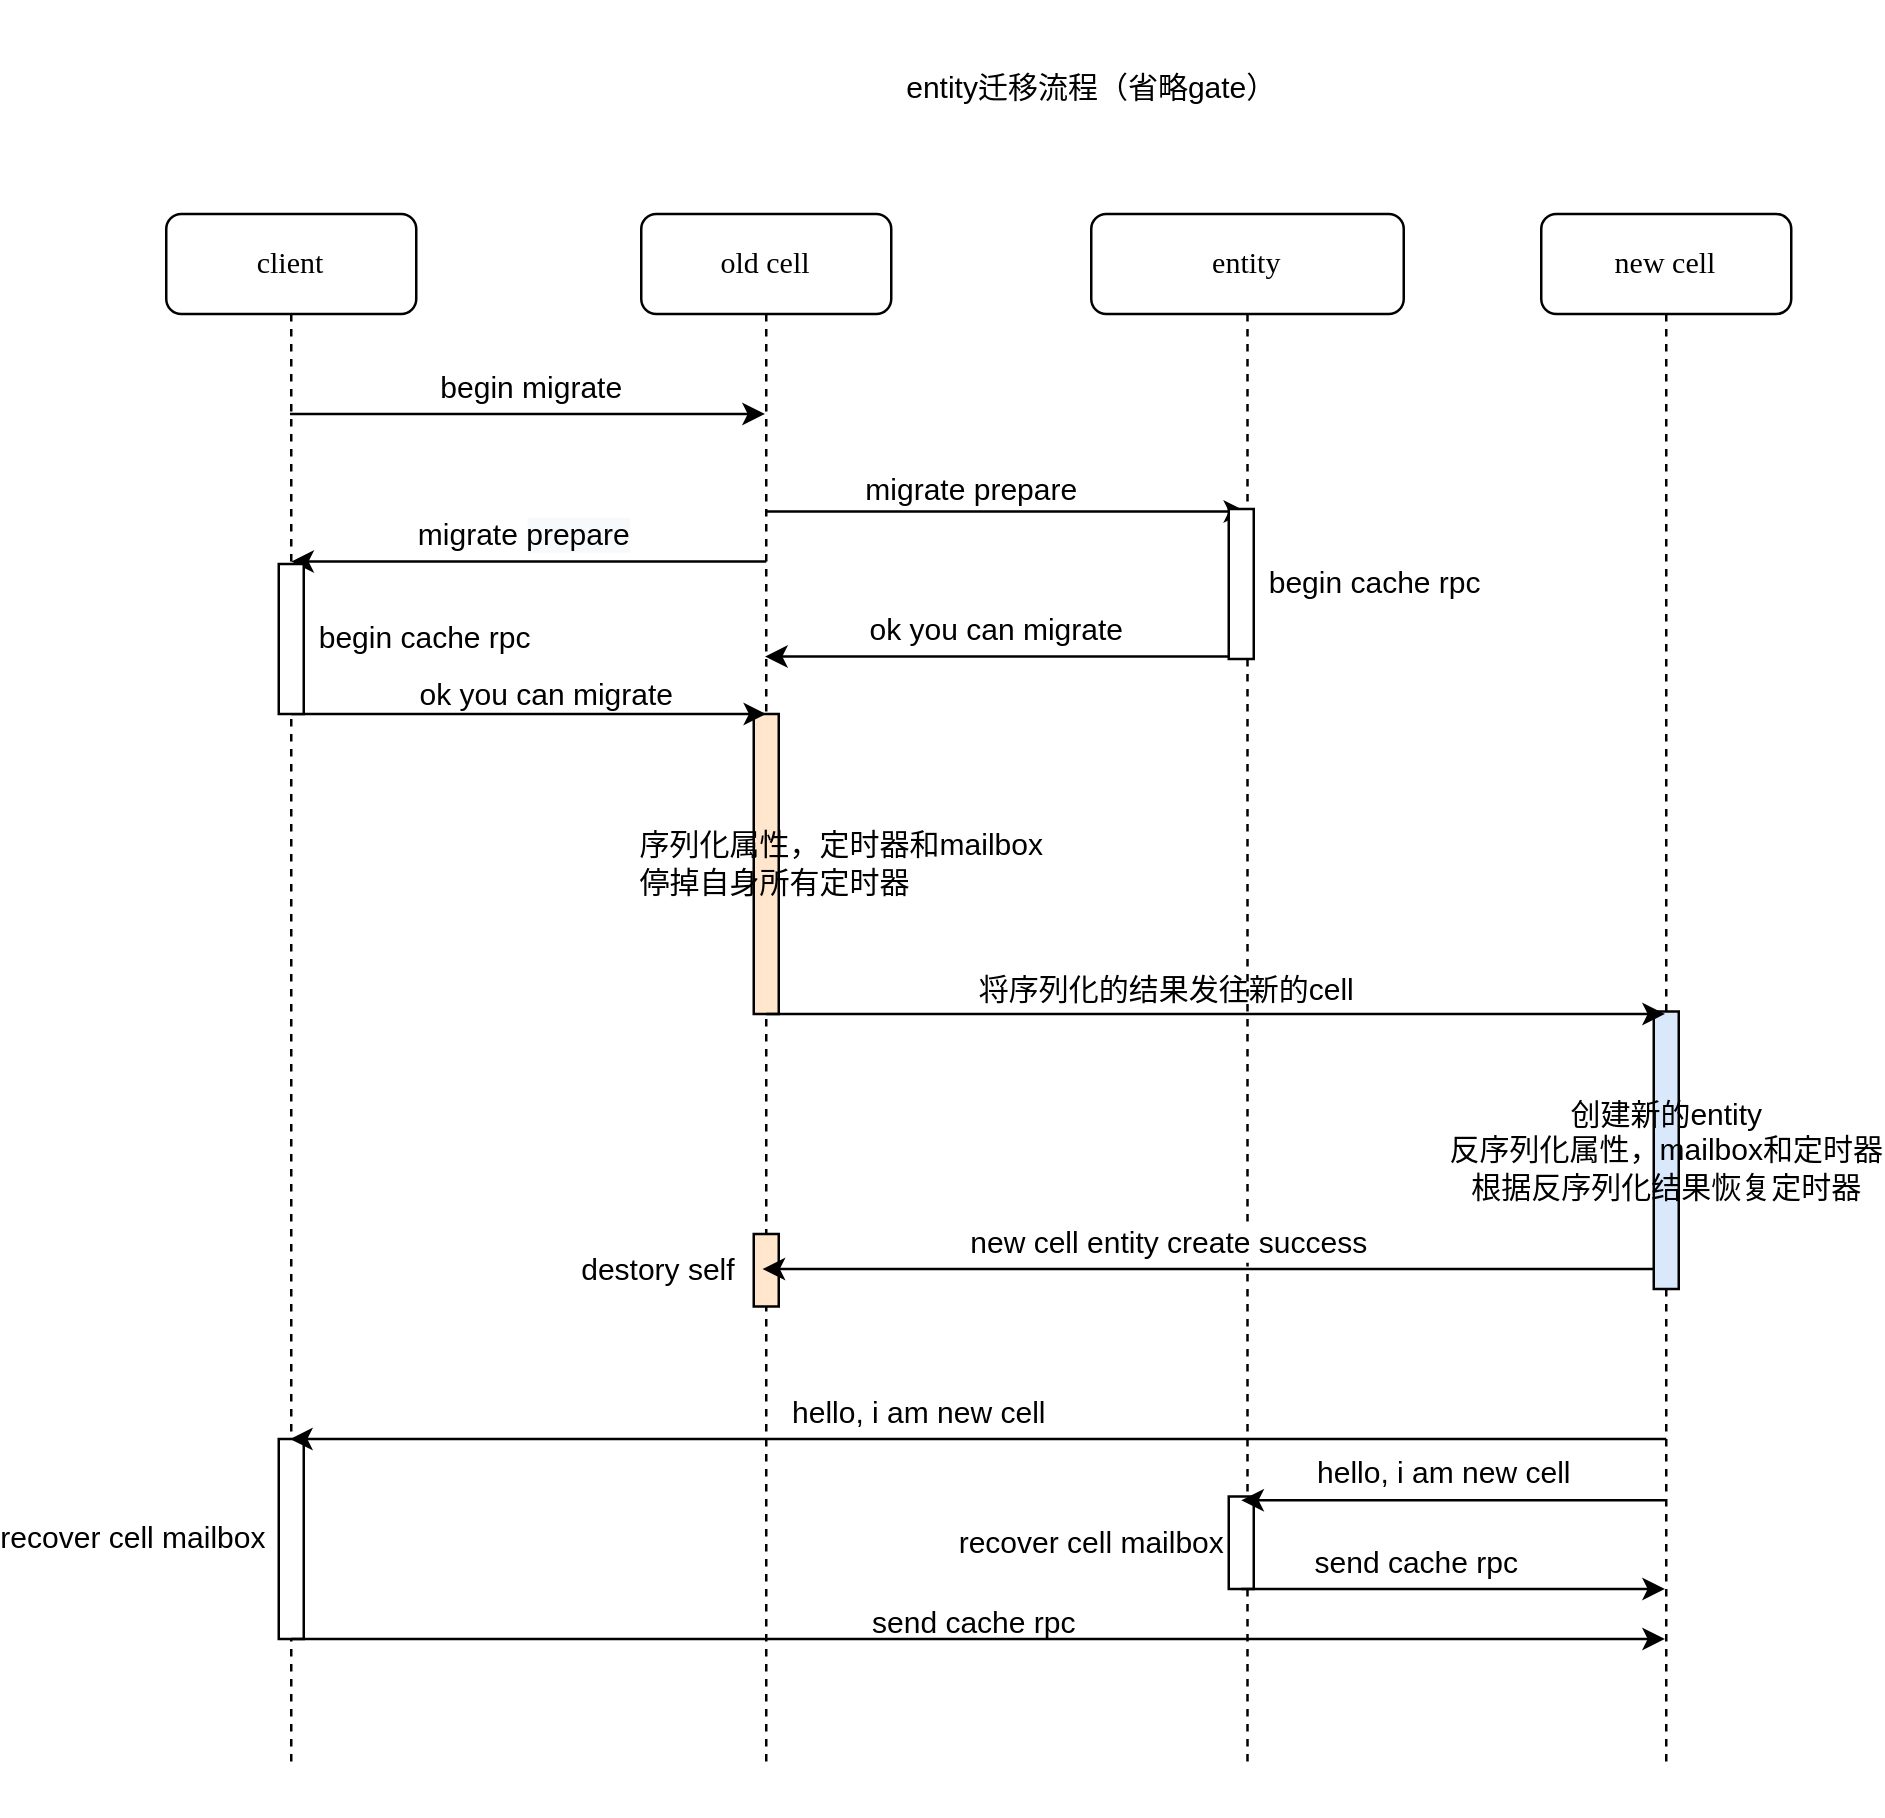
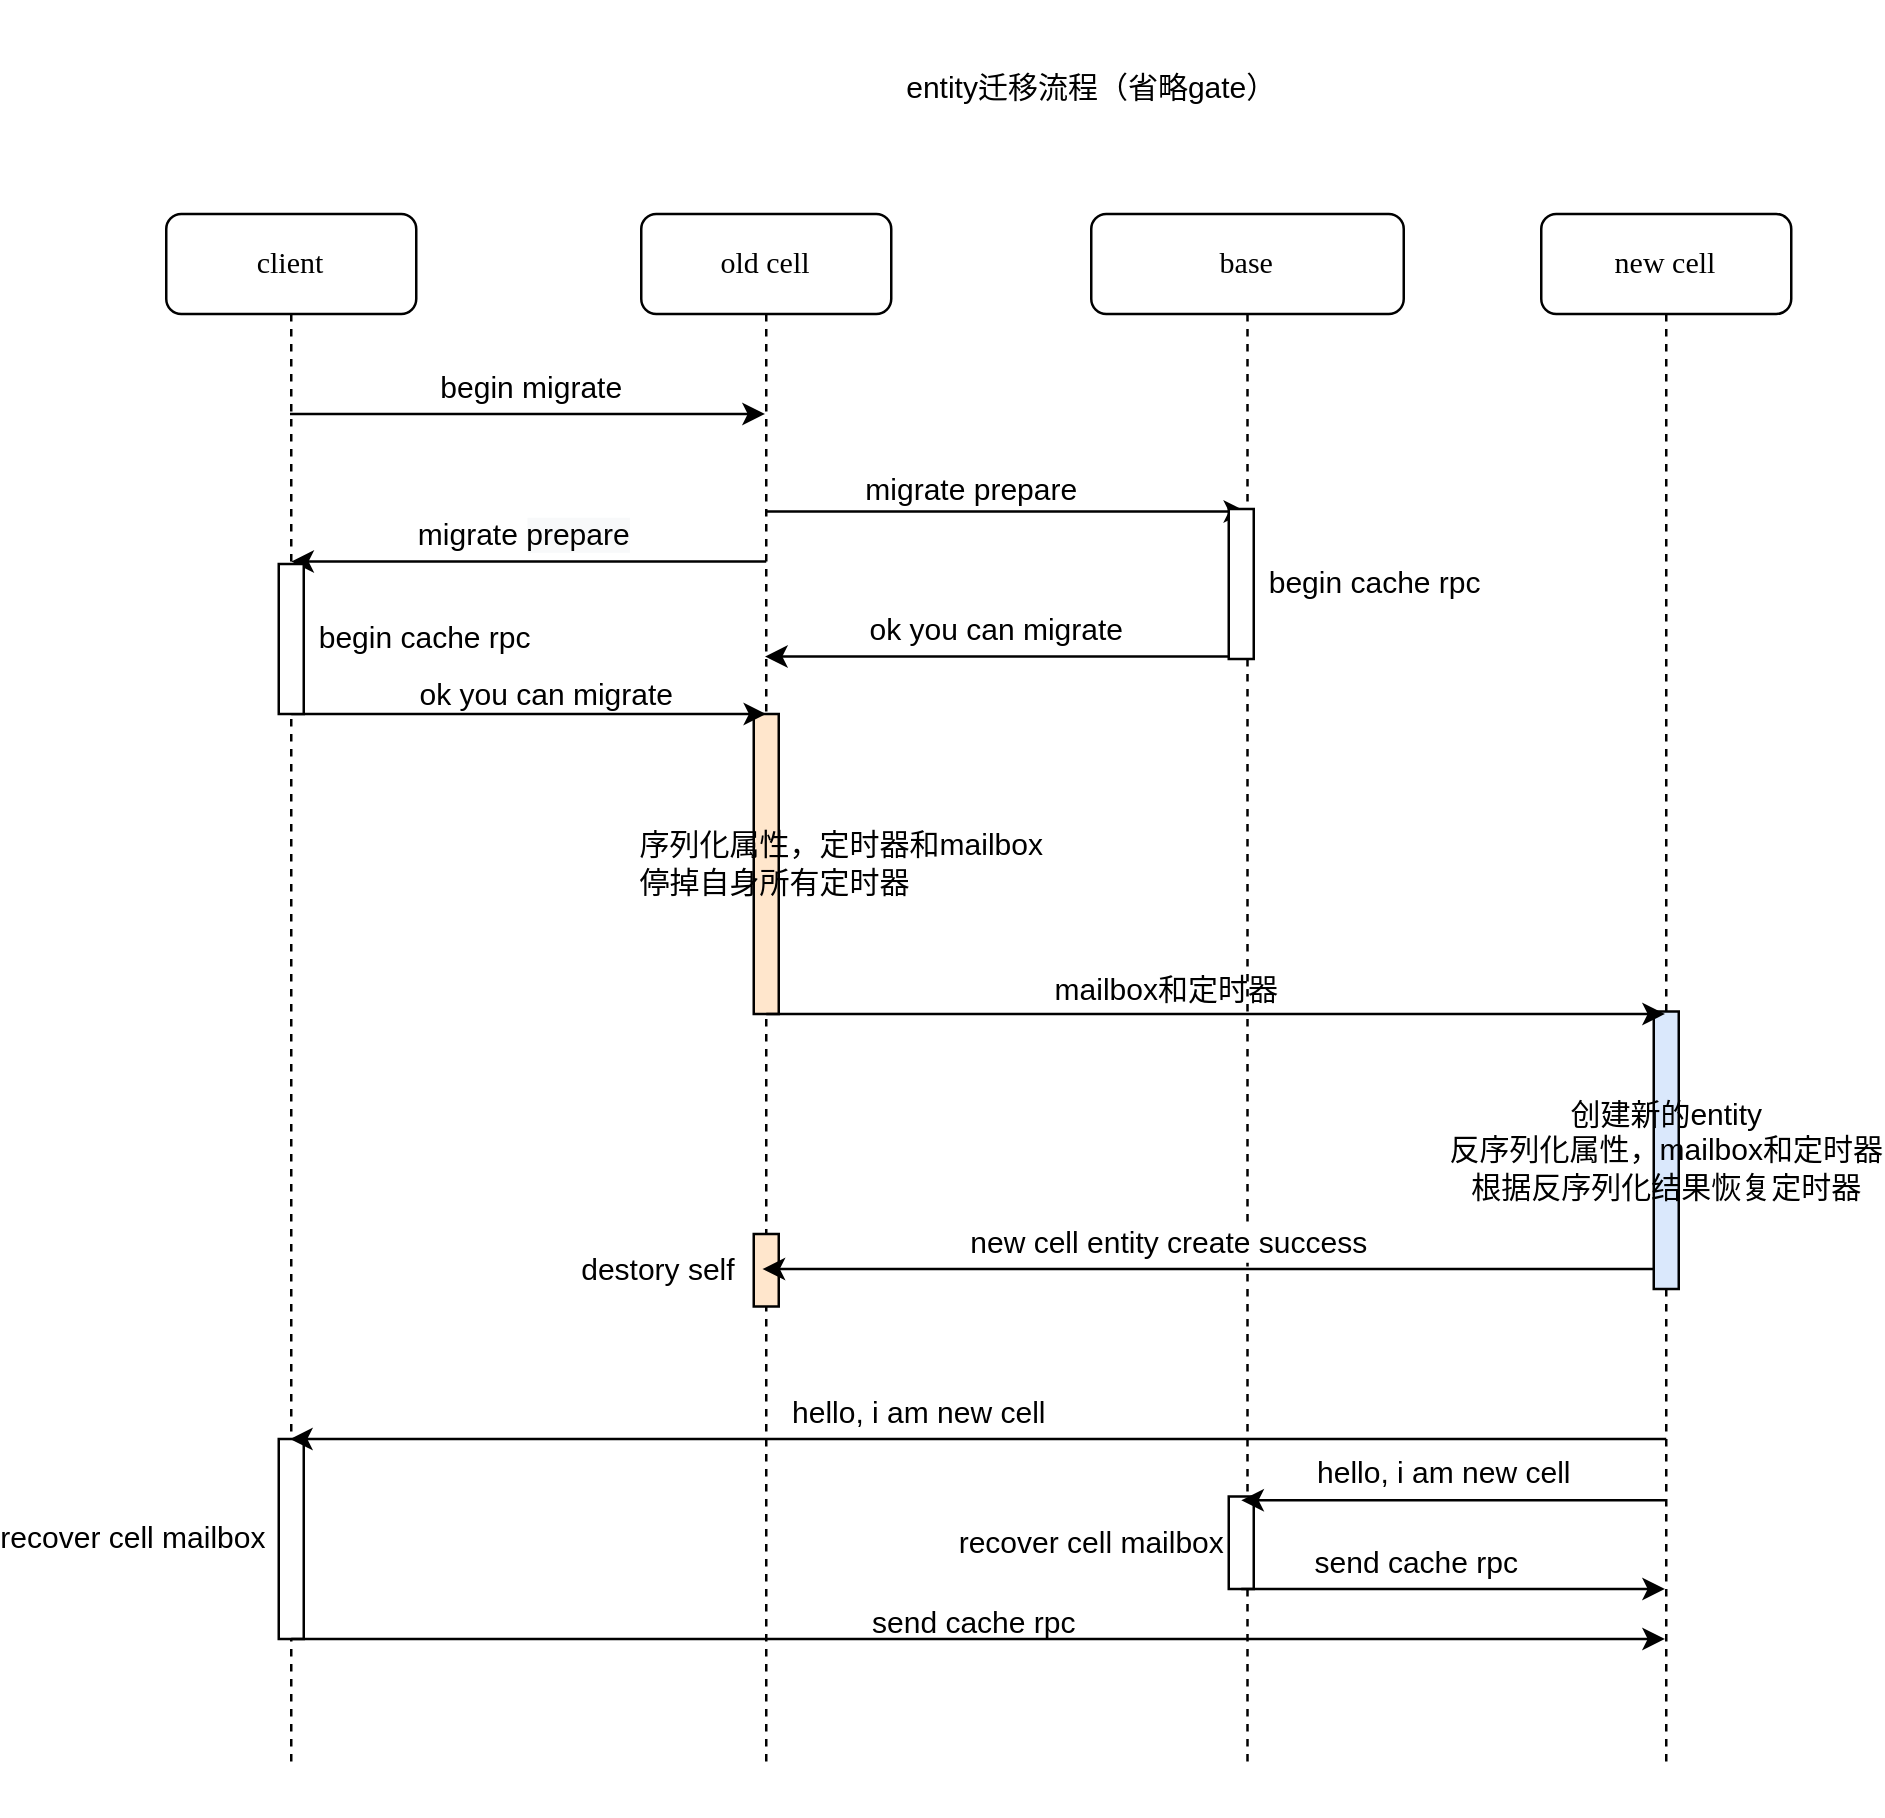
(1248, 264) -> (1248, 264)
(1168, 991) -> (1168, 991)
